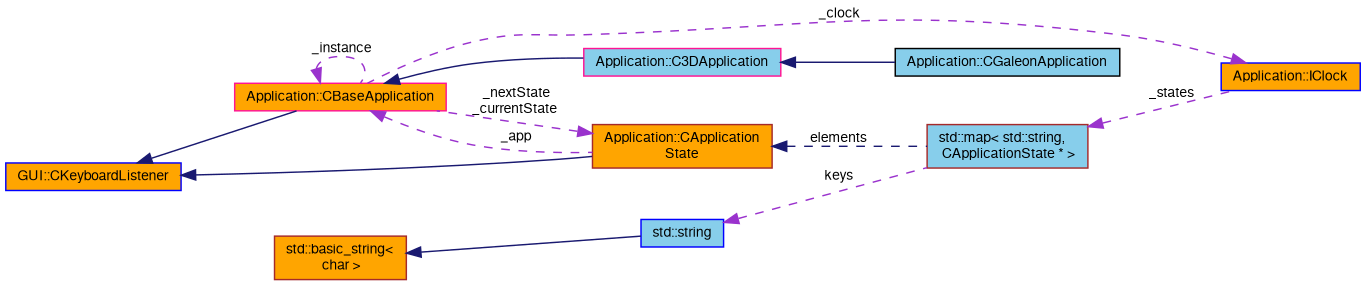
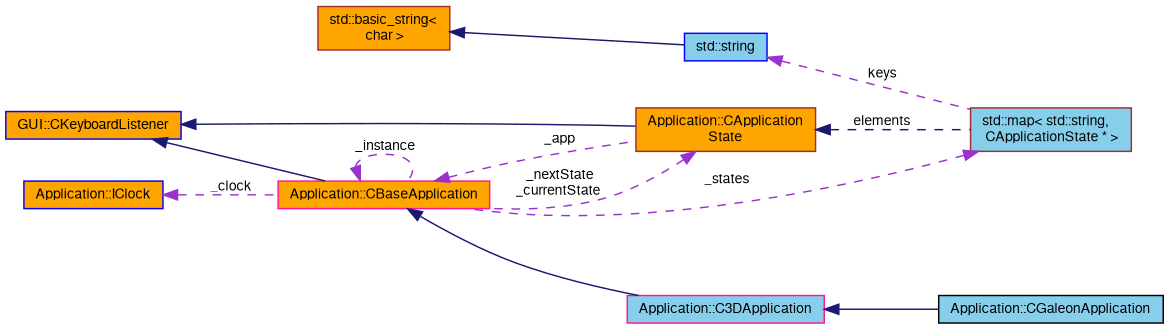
(1168, 107) -> (719, 205)
